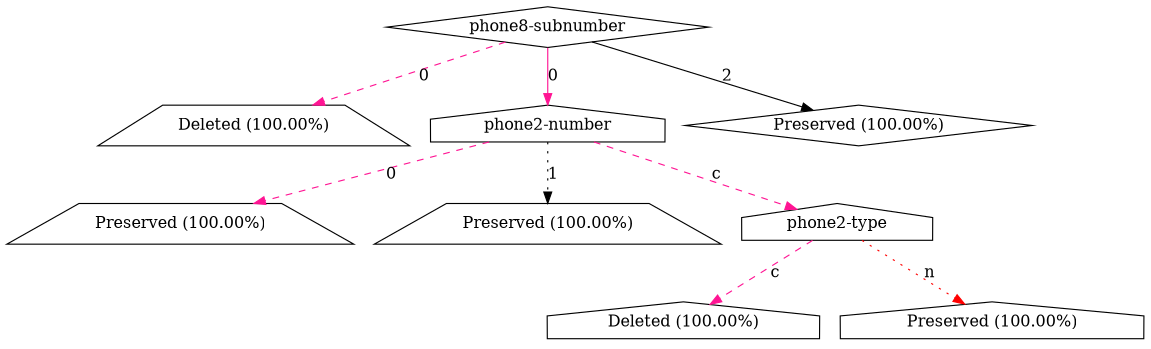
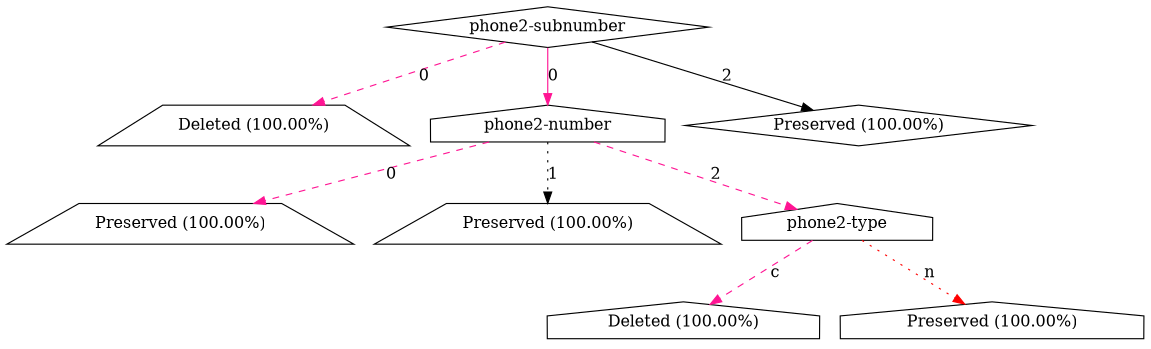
(548, 27) -> (548, 27)
(716, 175) -> (716, 175)
